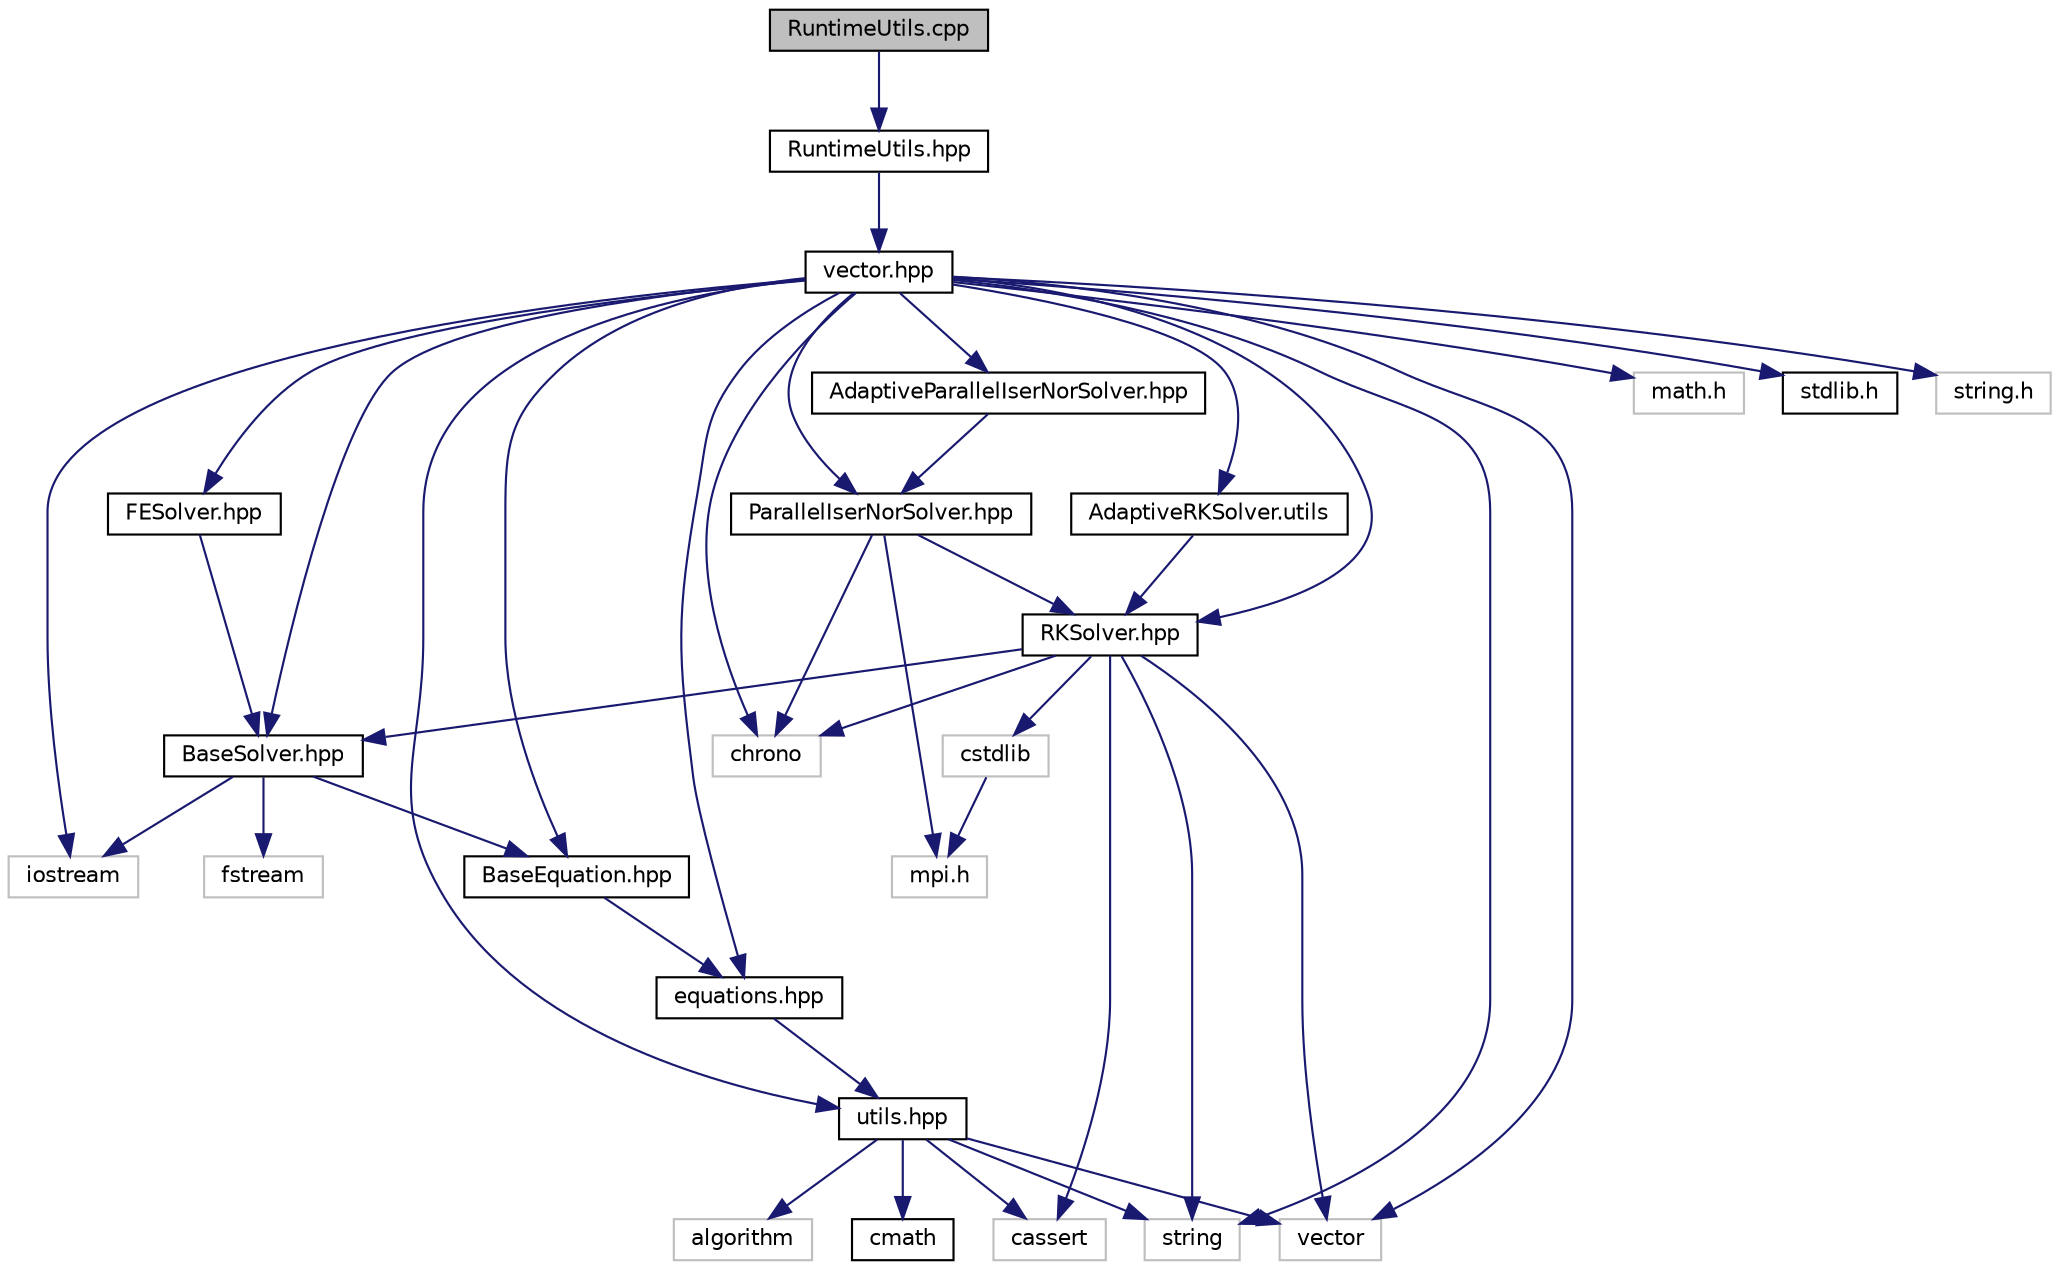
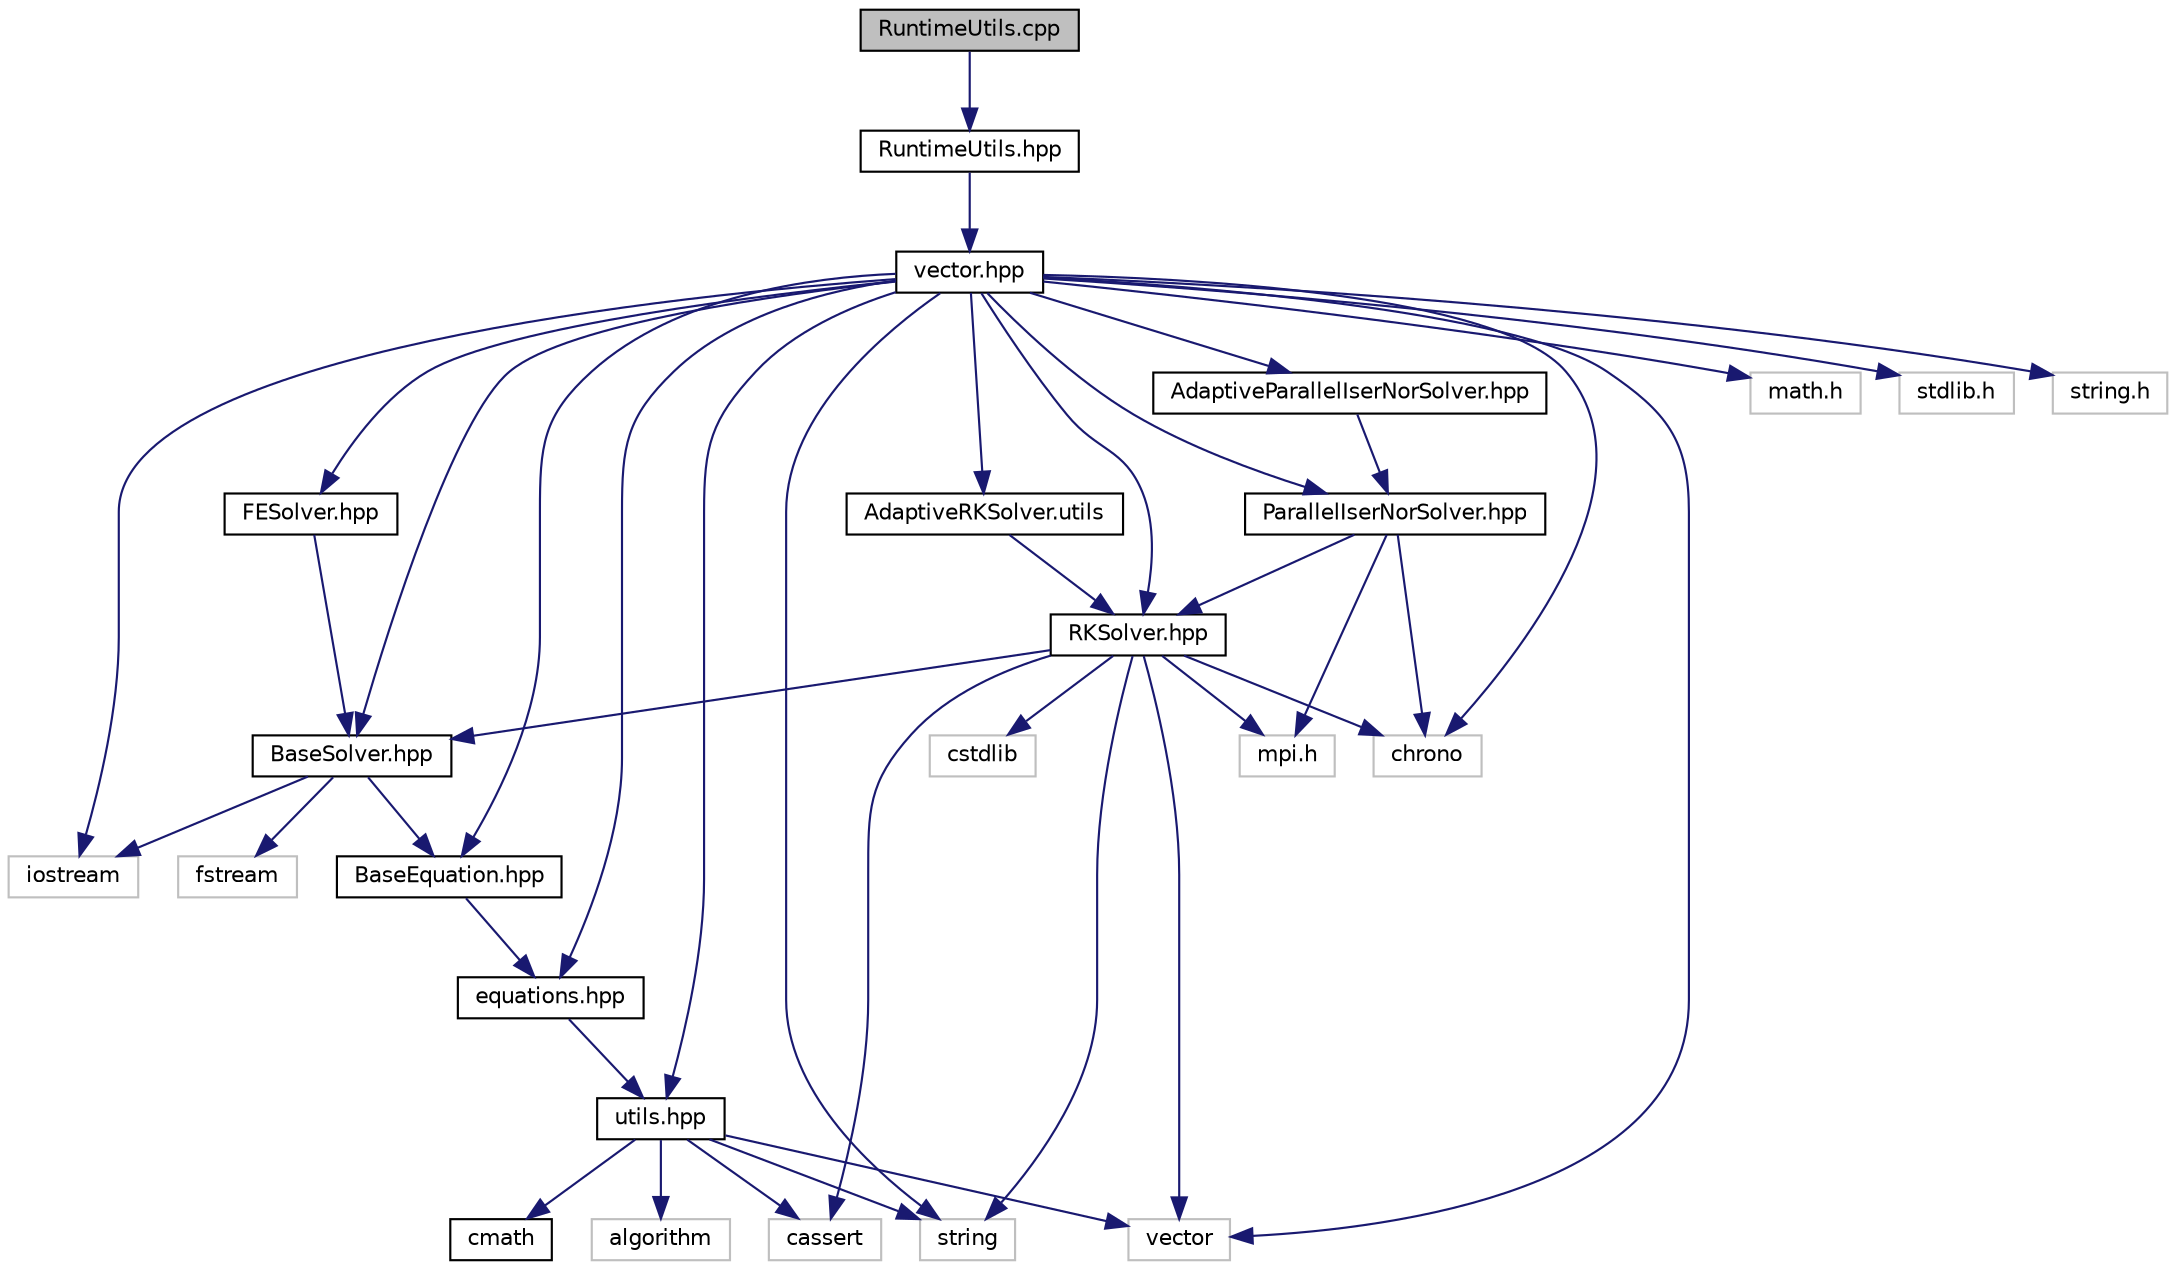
(1840, 393) -> (1957, 393)
(972, 807) -> (1204, 689)
